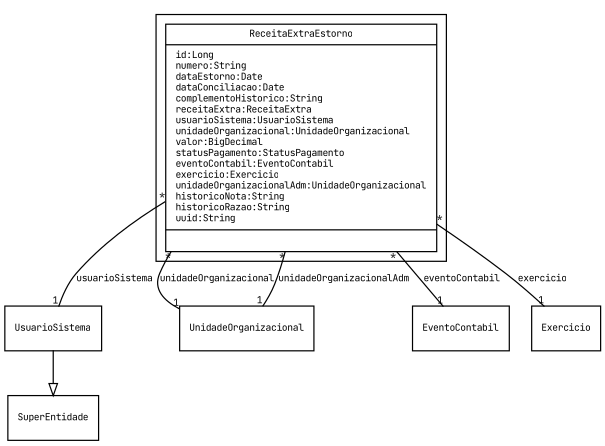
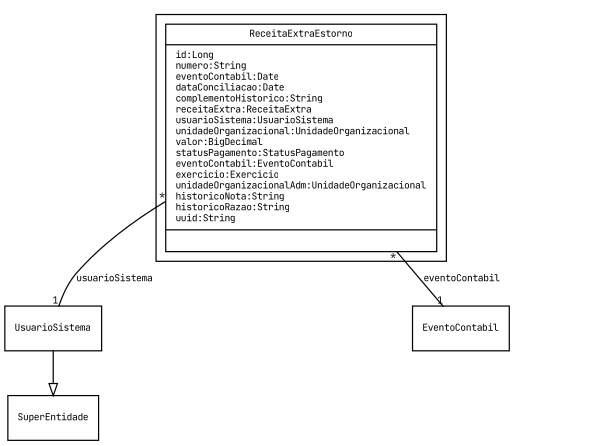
(220, 77) -> (227, 77)
(247, 328) -> none
(566, 328) -> none
